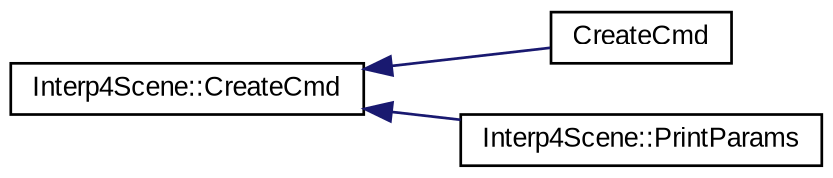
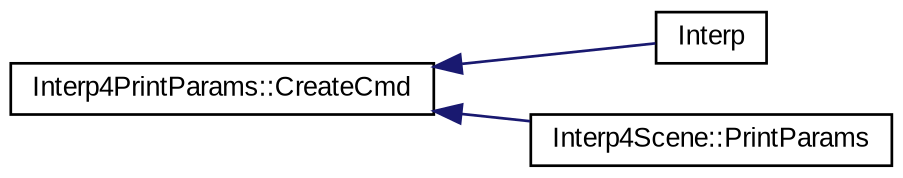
(641, 38) -> (711, 38)
(187, 89) -> (222, 89)
